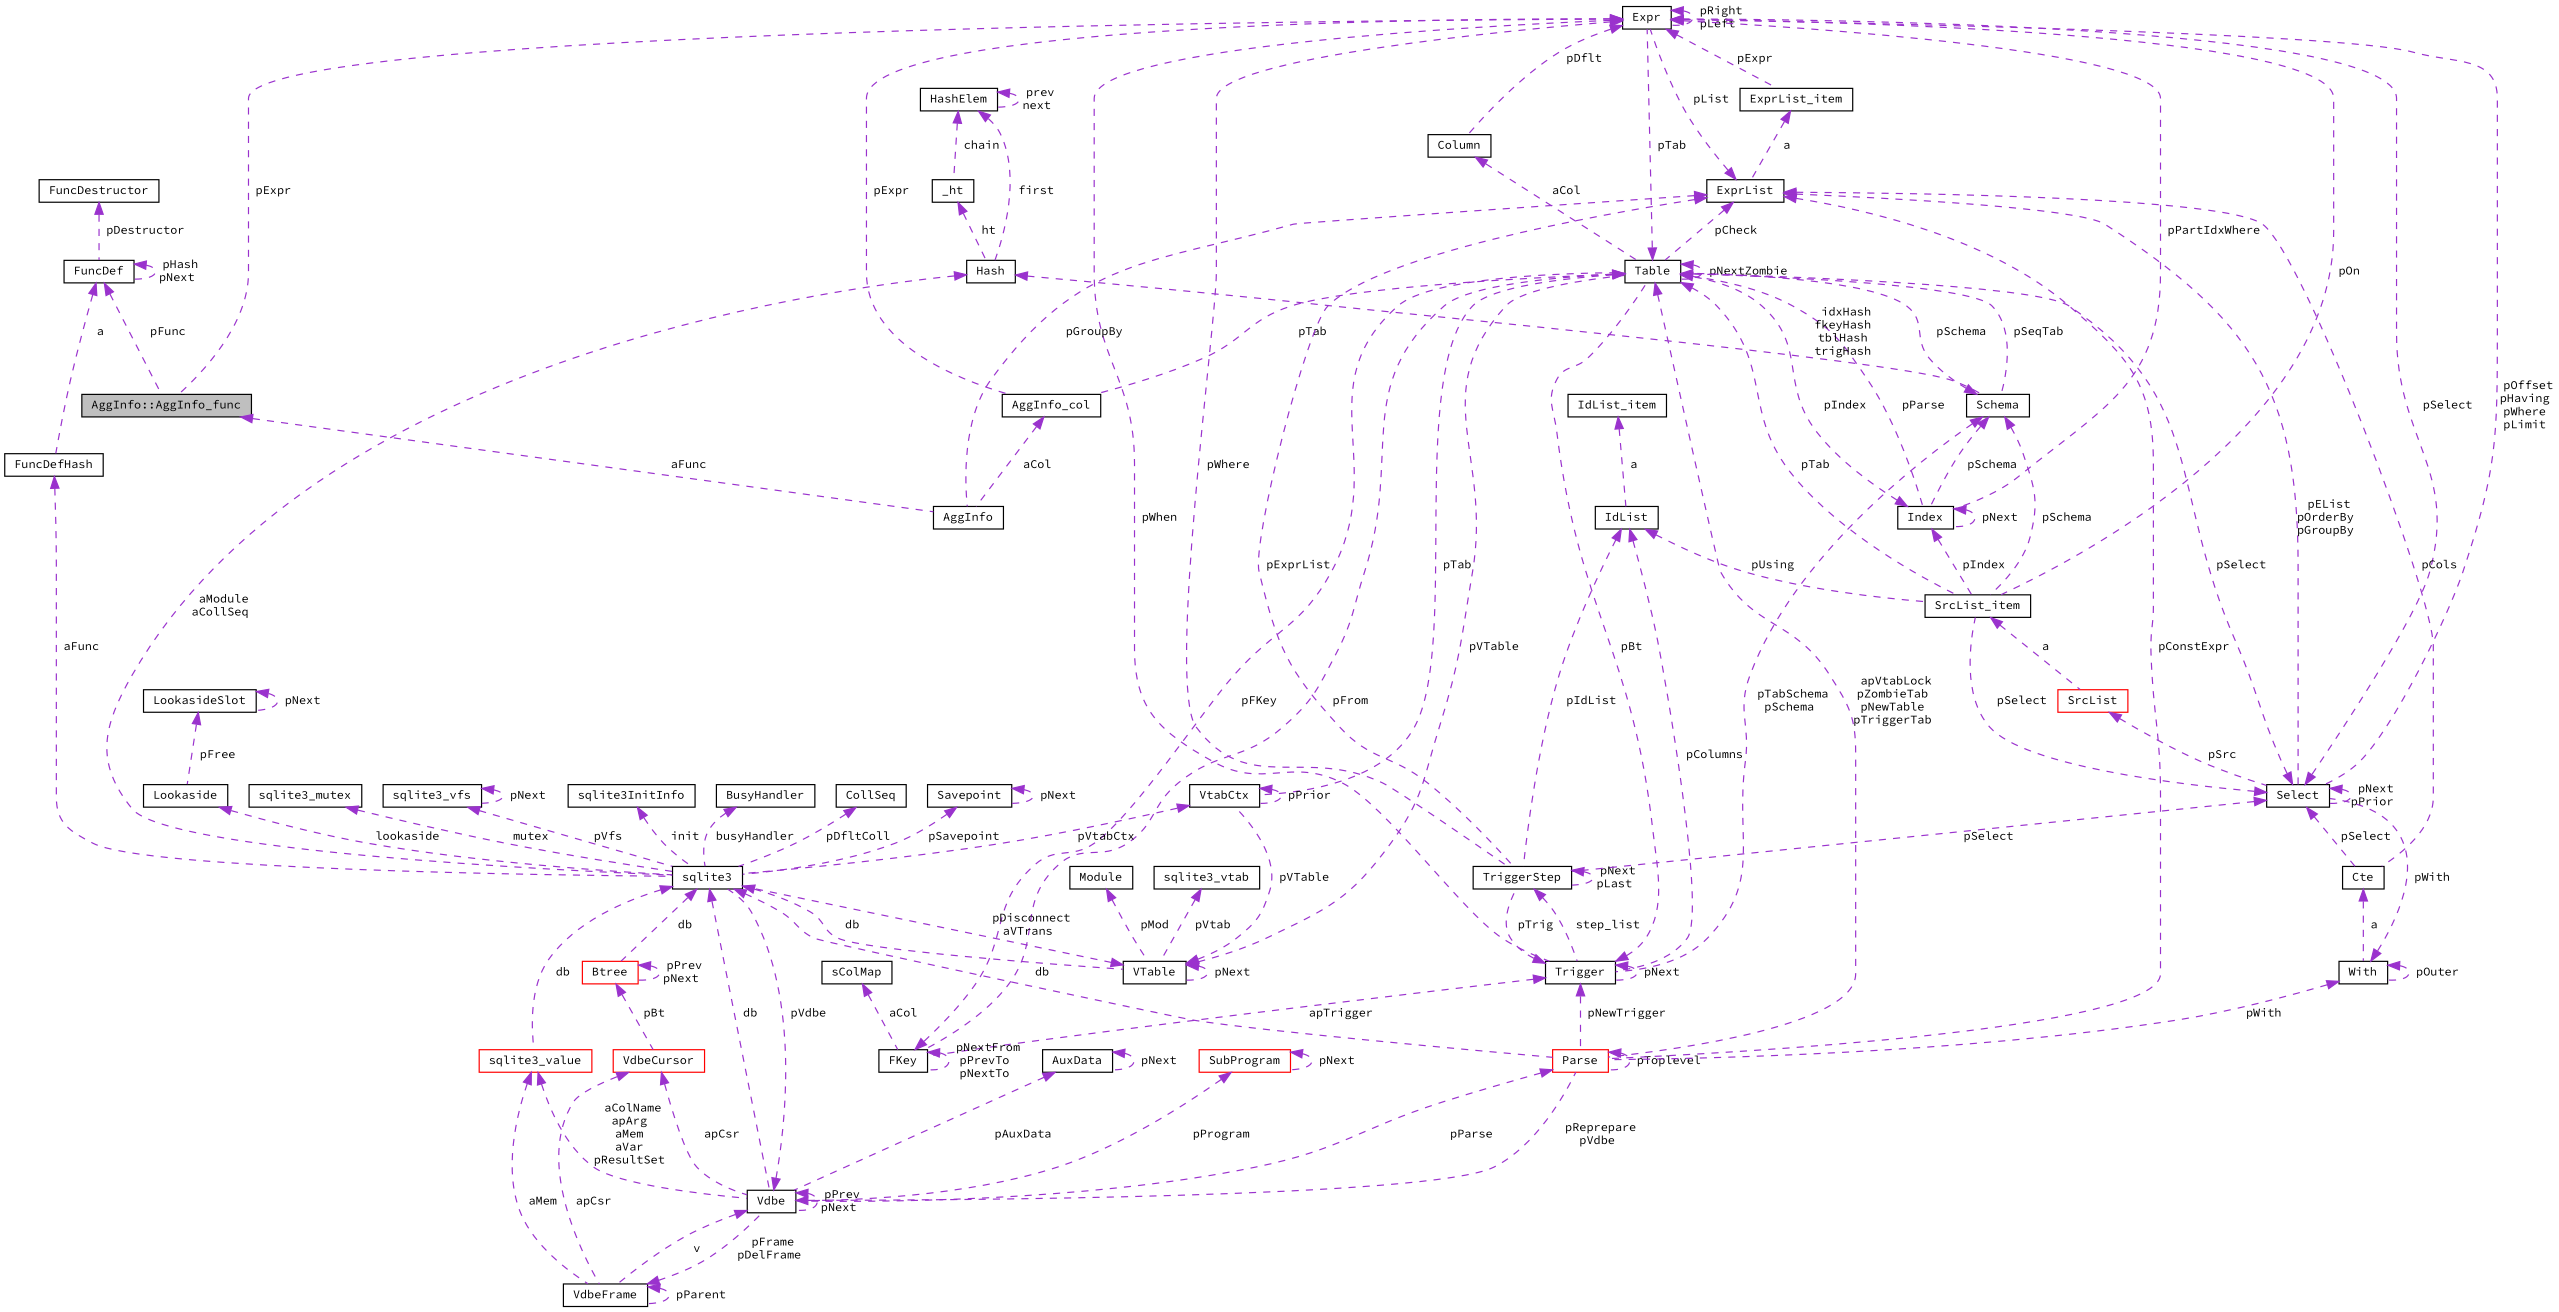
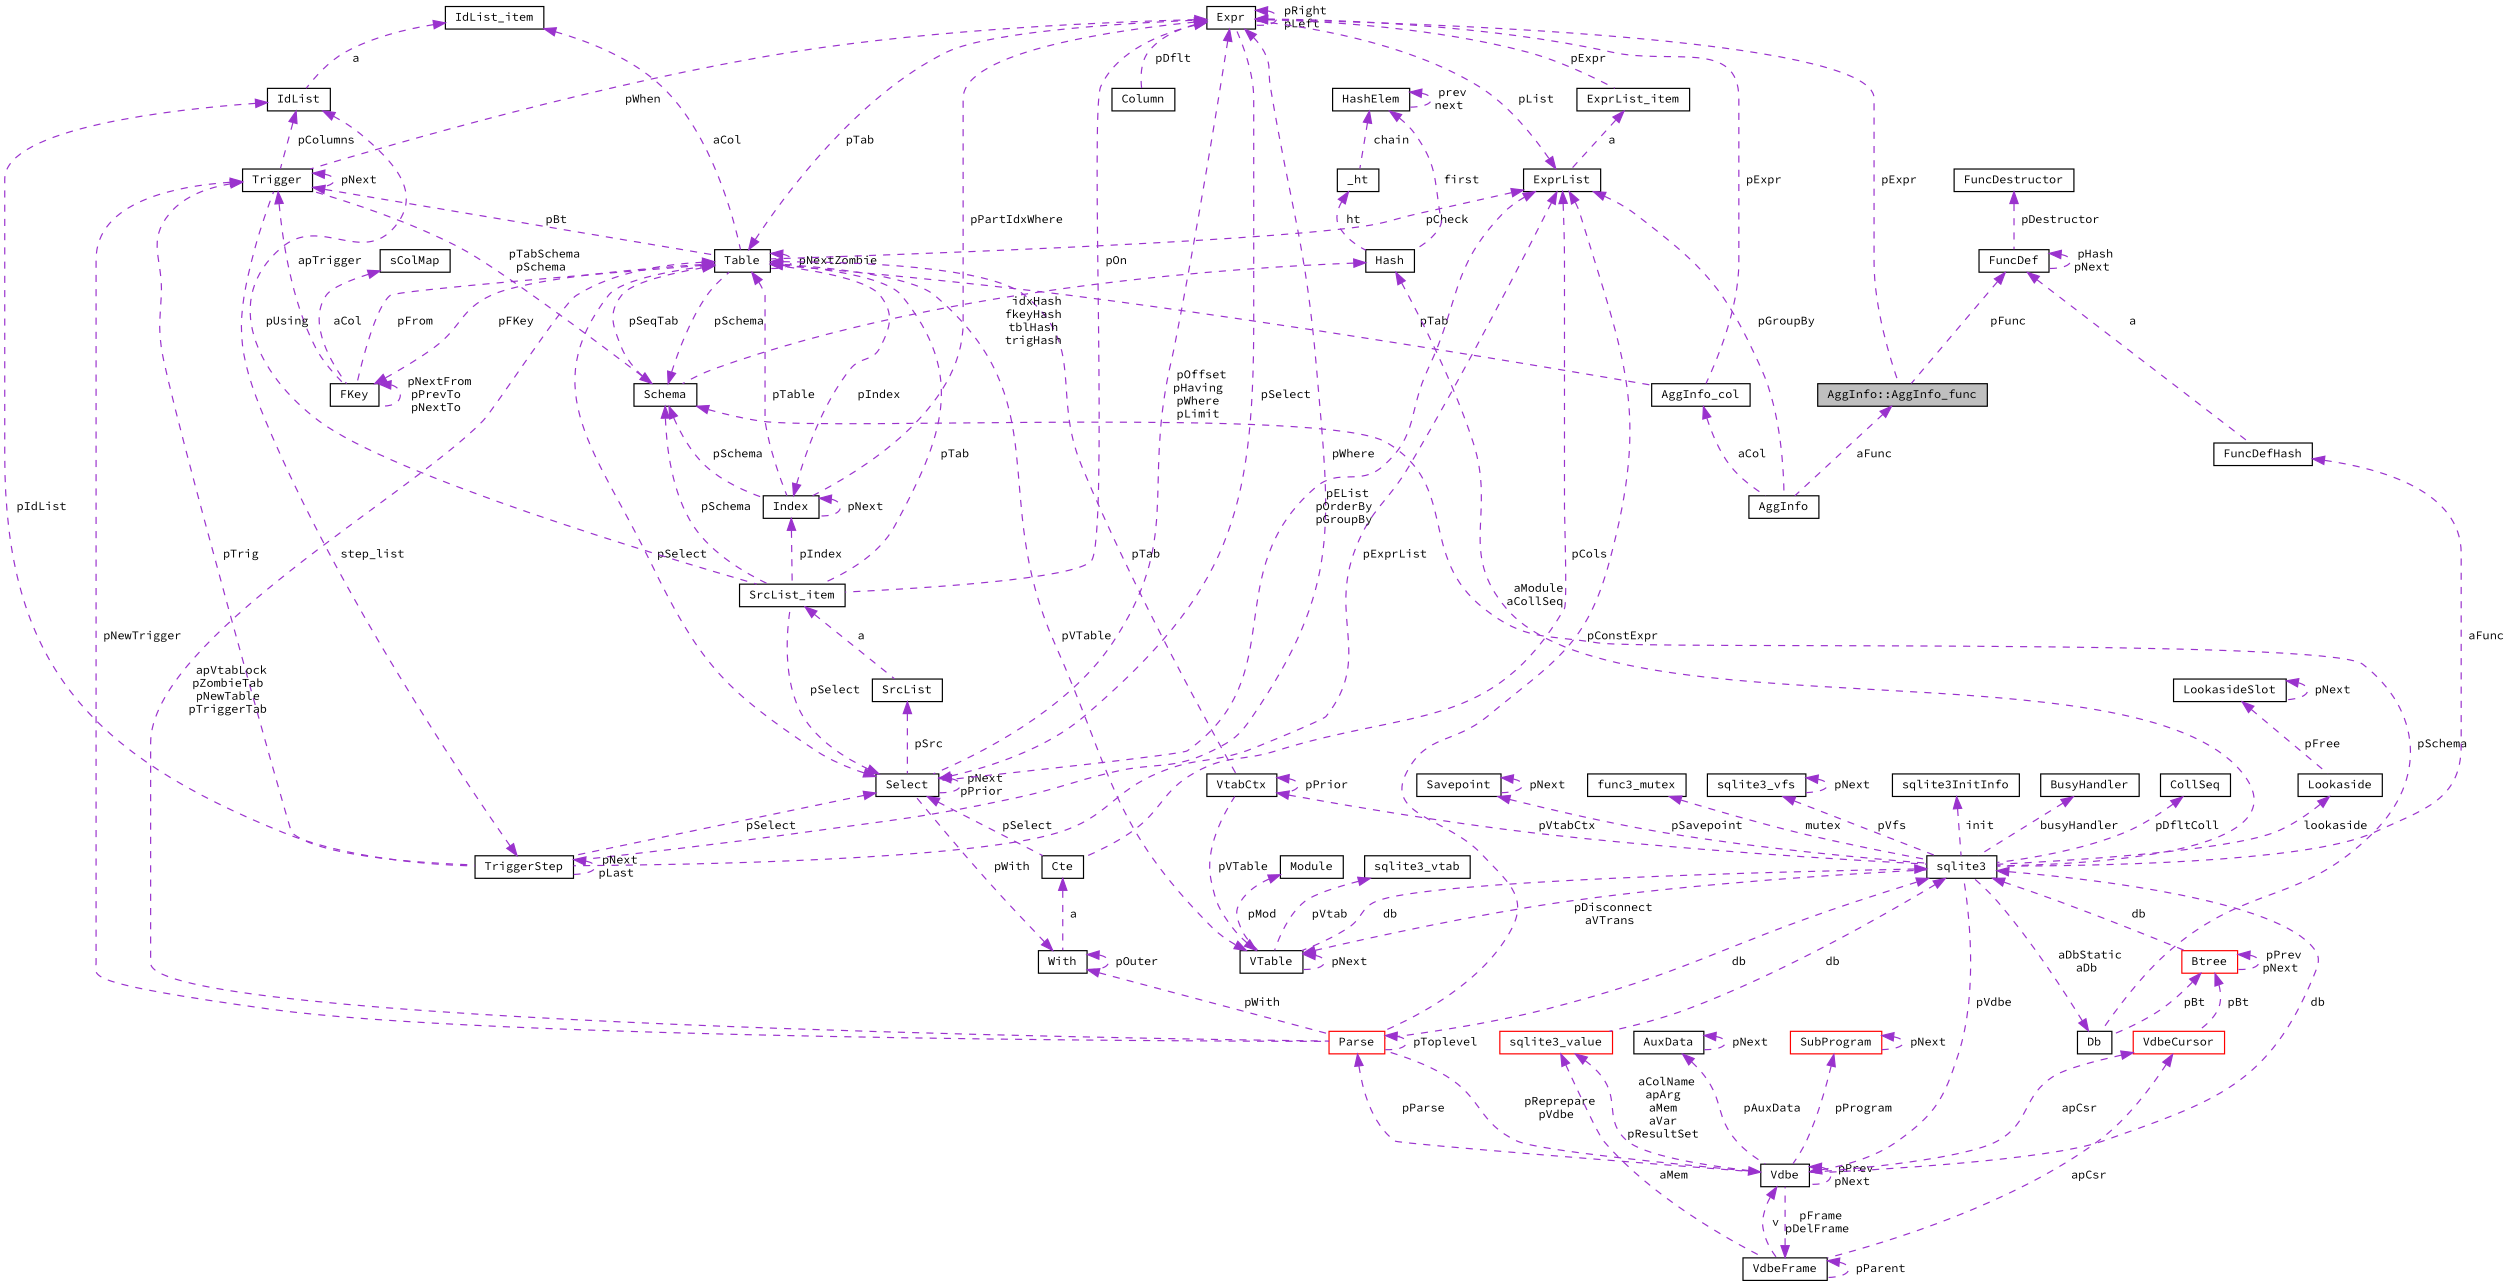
(1561, 212) -> (682, 110)
(1920, 406) -> (791, 395)
(2093, 701) -> (907, 690)
(305, 796) -> (1637, 785)
none -> (2095, 1043)
